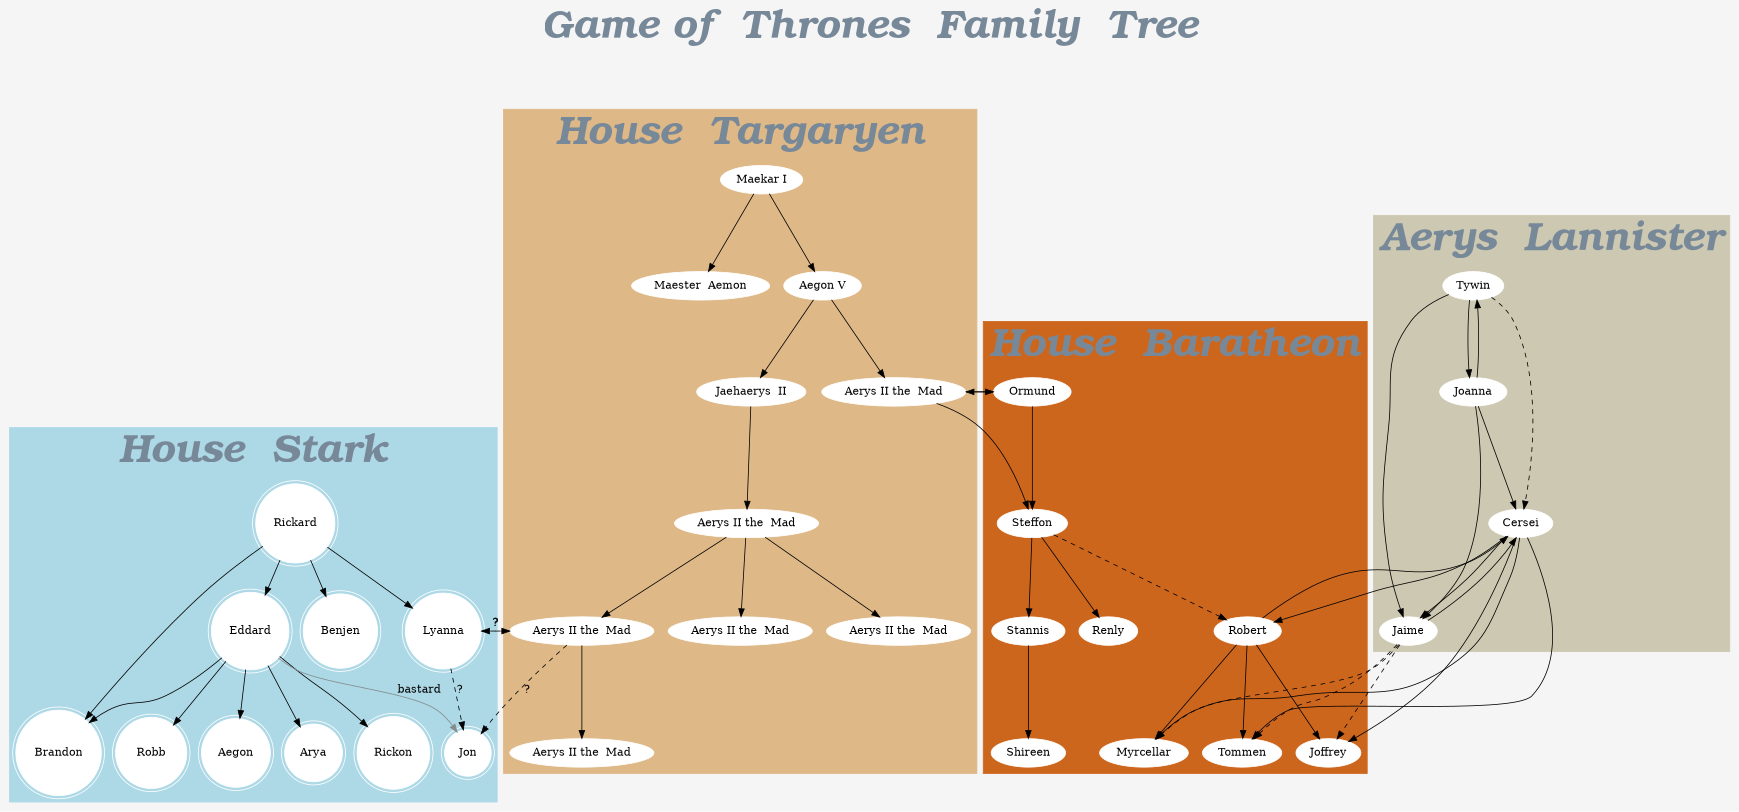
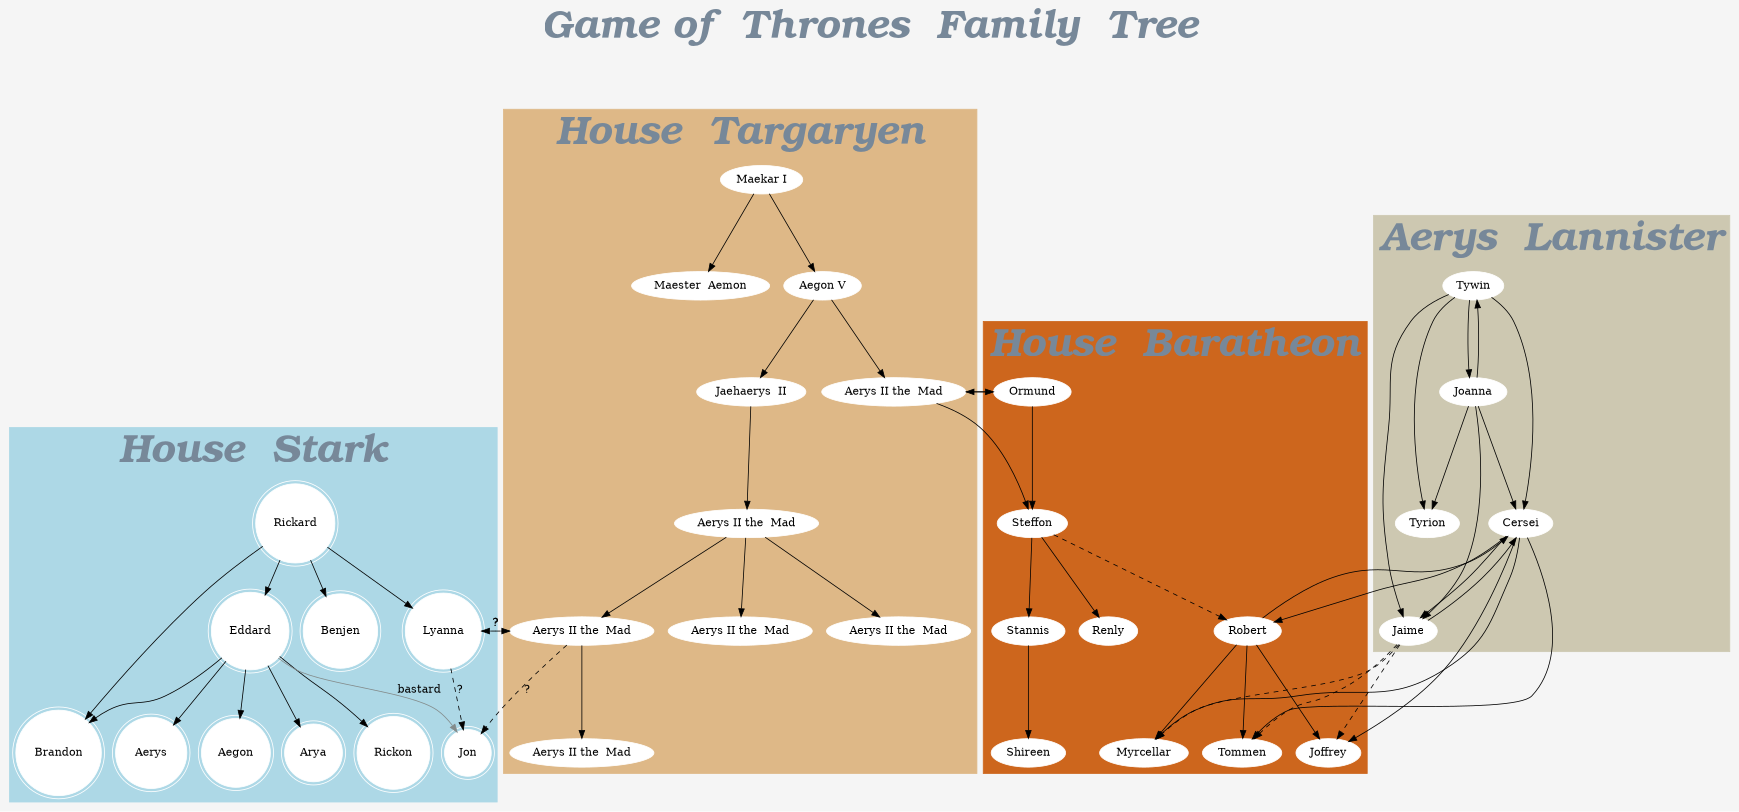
(1532, 394) -> (1532, 394)
none -> (1427, 523)
(151, 753) -> (151, 753)
